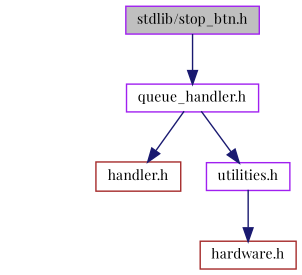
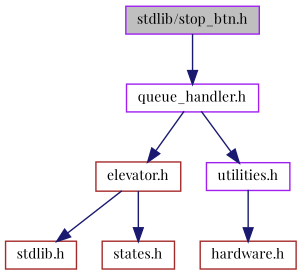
(138, 177) -> (138, 177)
none -> (41, 255)
none -> (138, 255)
